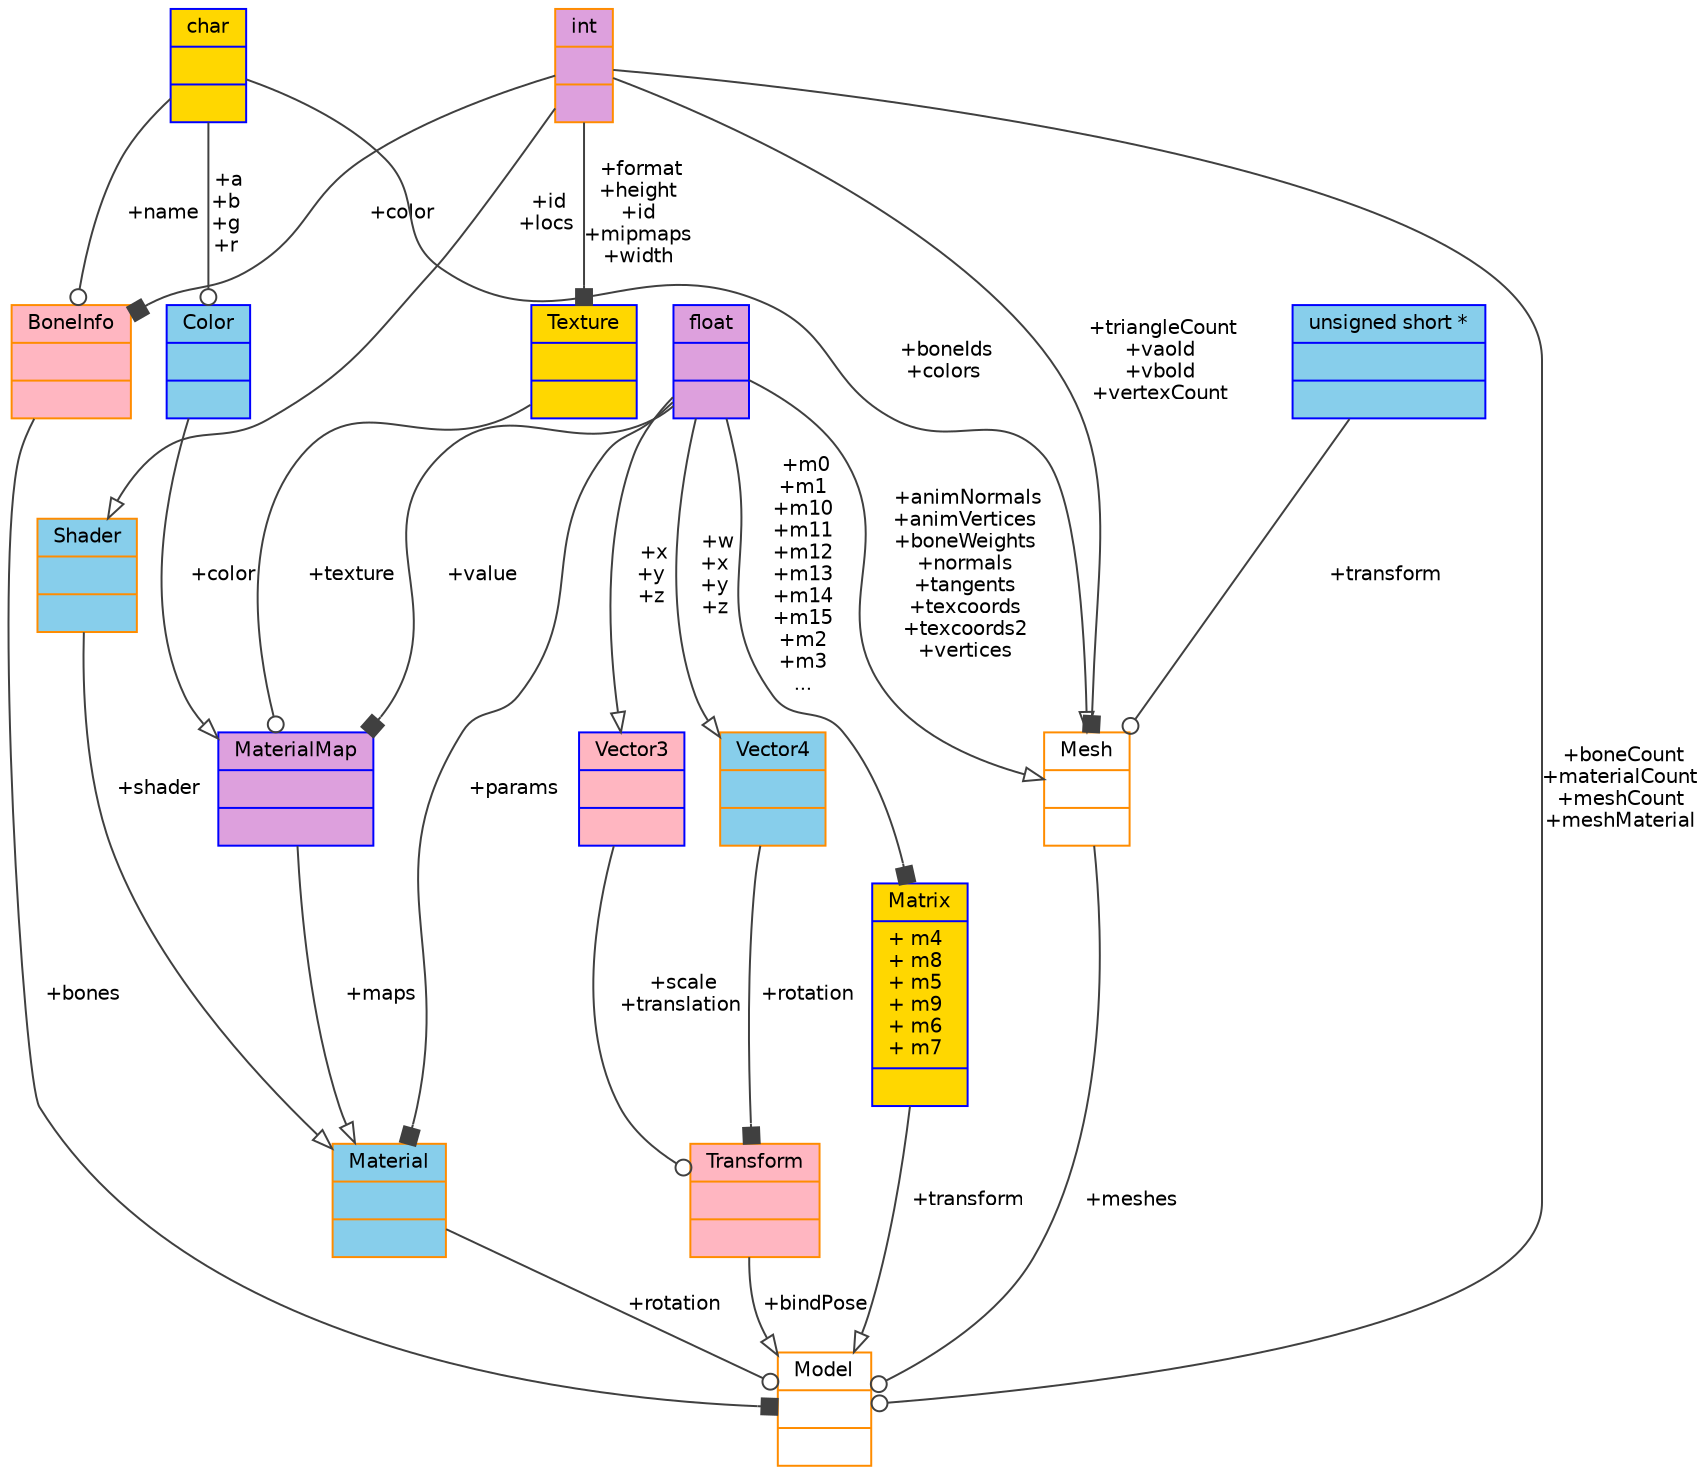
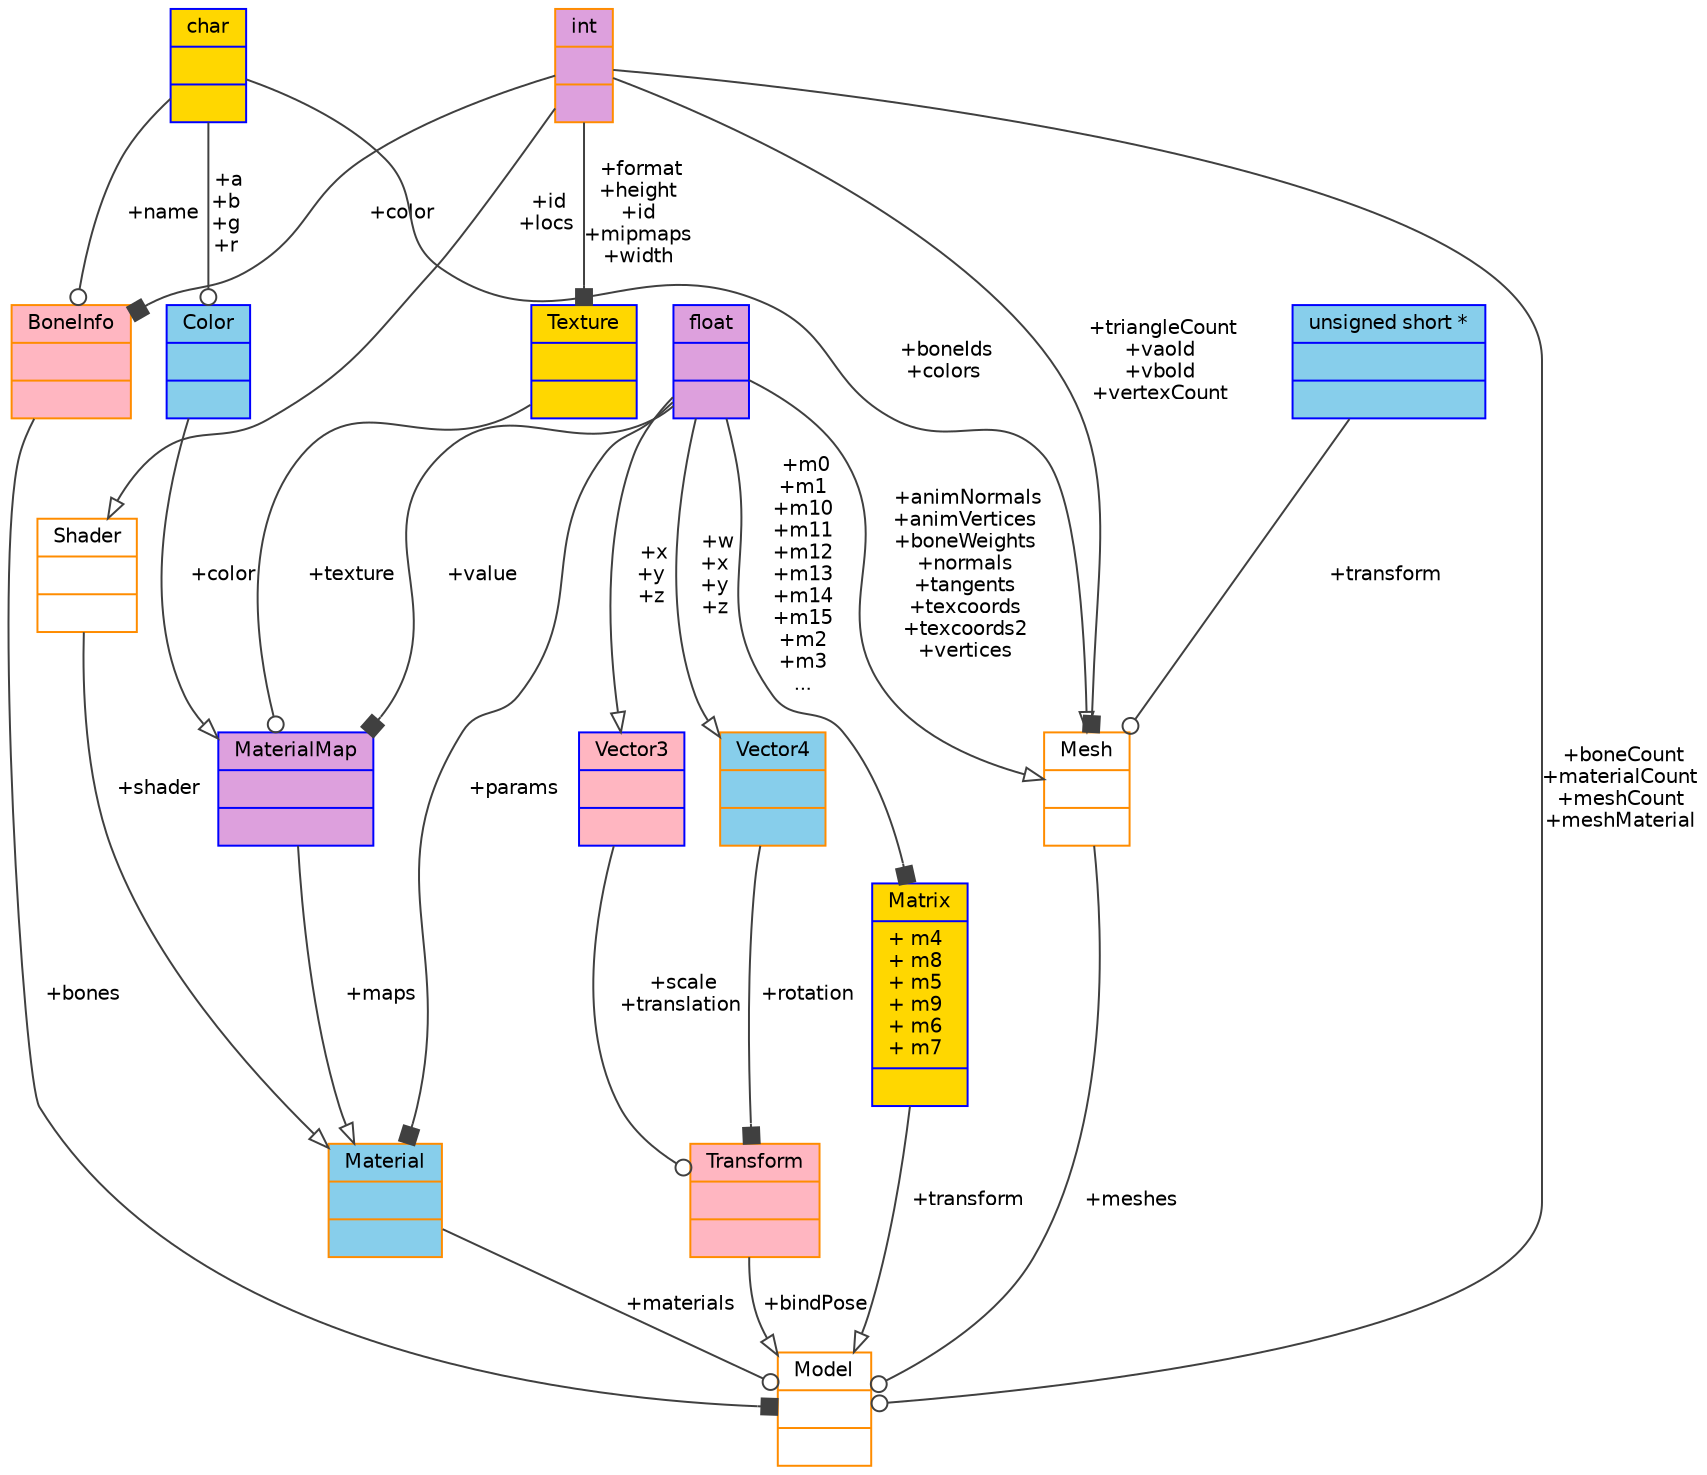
(87, 575) -> (87, 575)
(671, 1305) -> (677, 1305)
